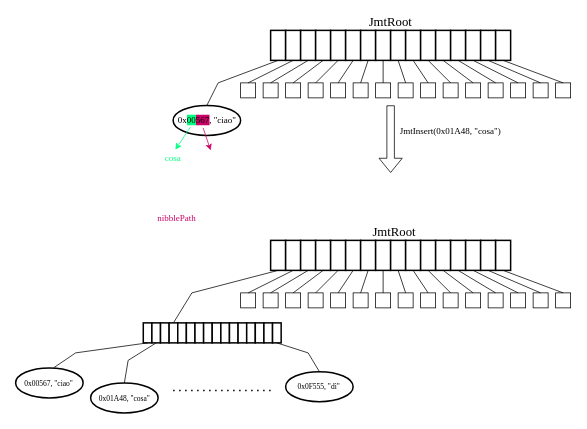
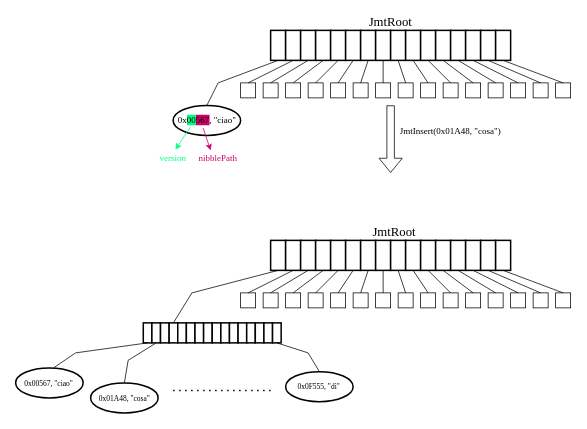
(173, 158) -> (173, 158)
(177, 218) -> (218, 158)
